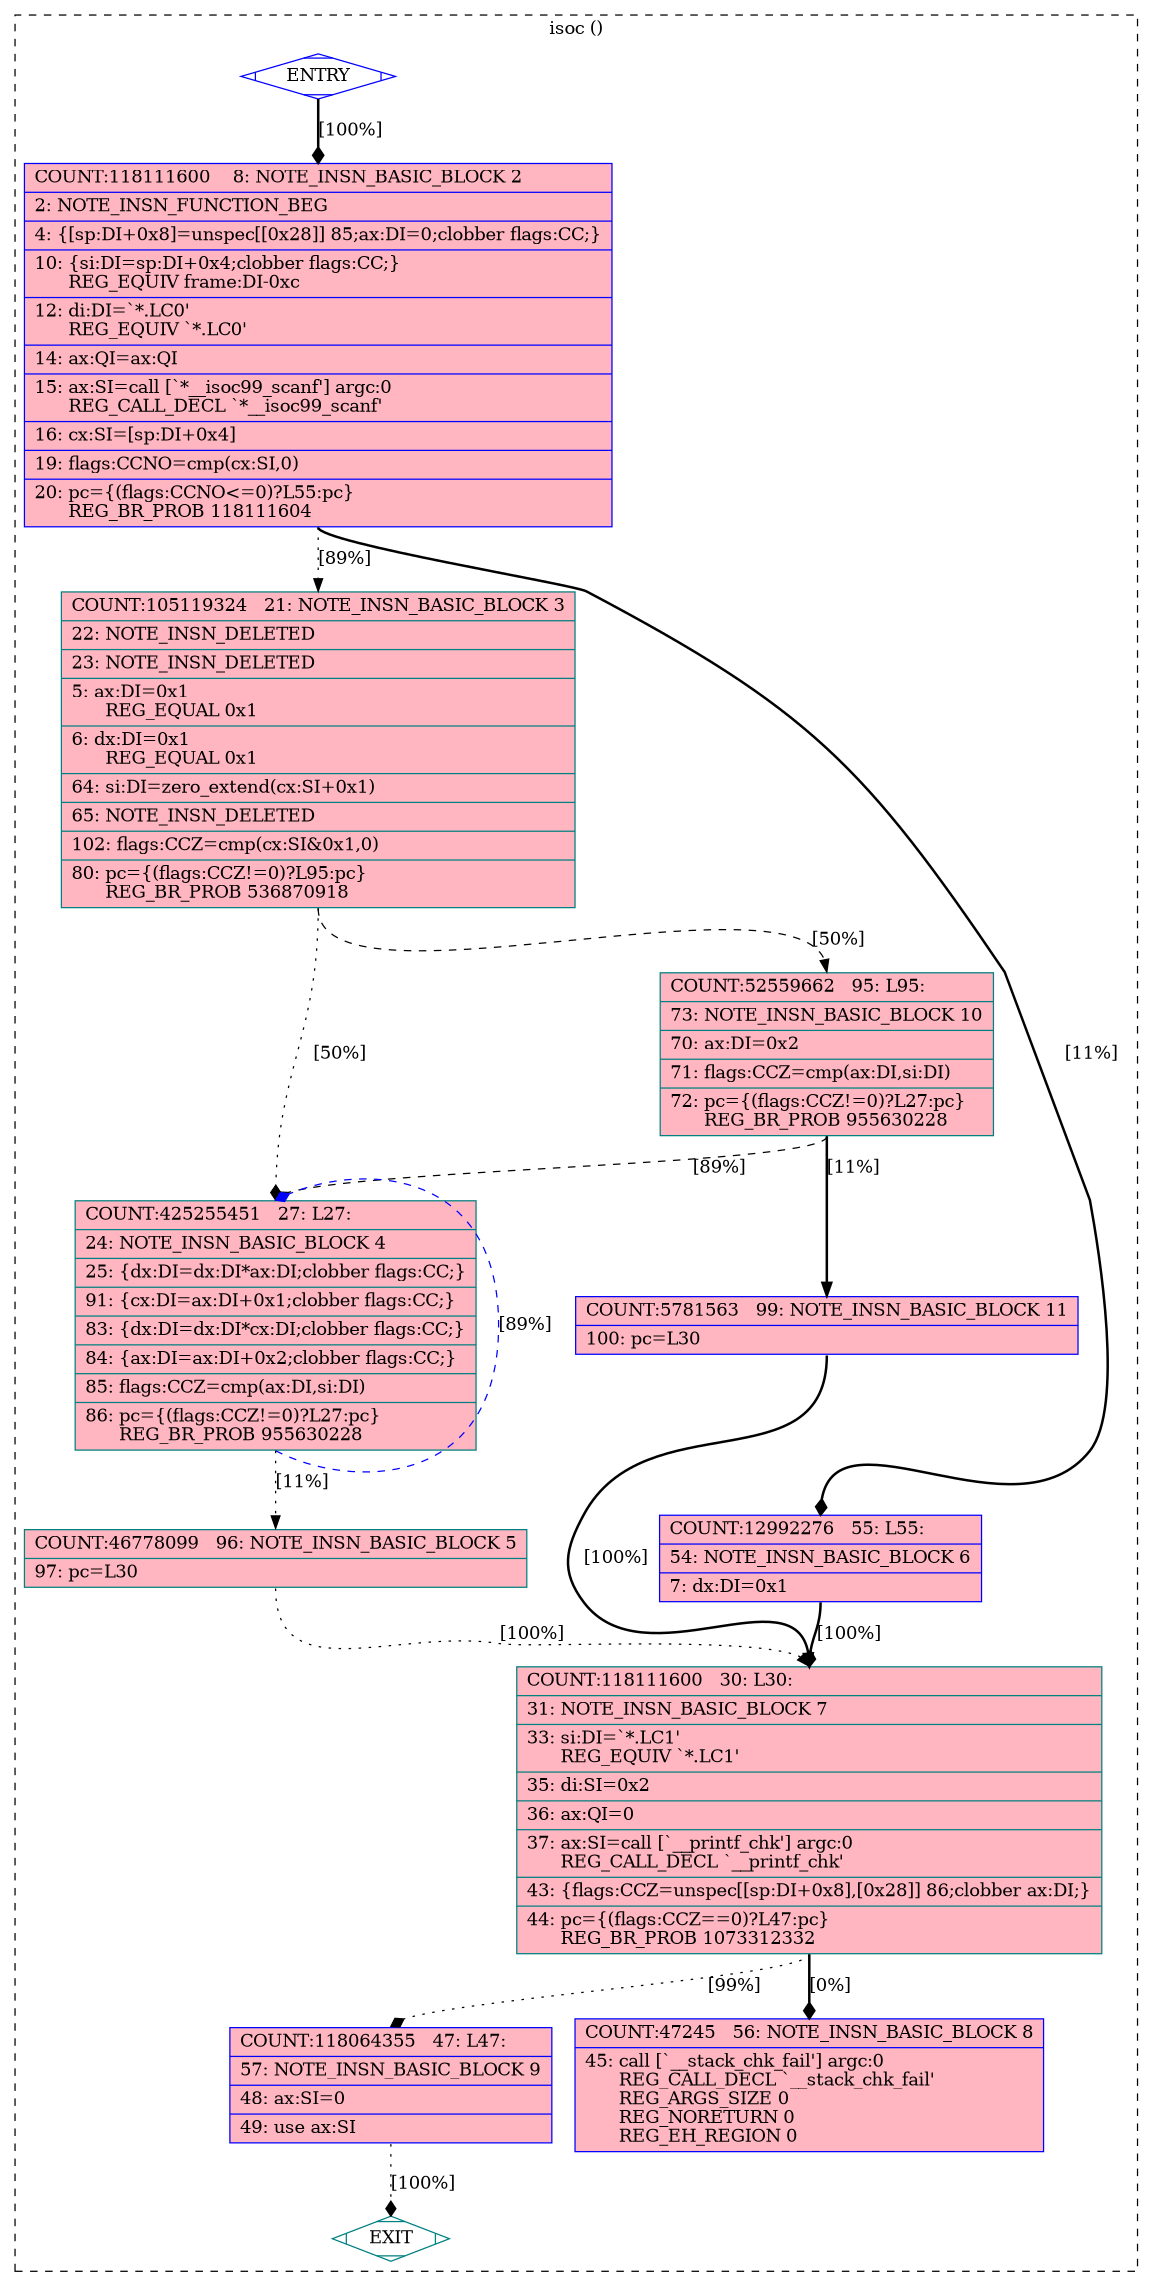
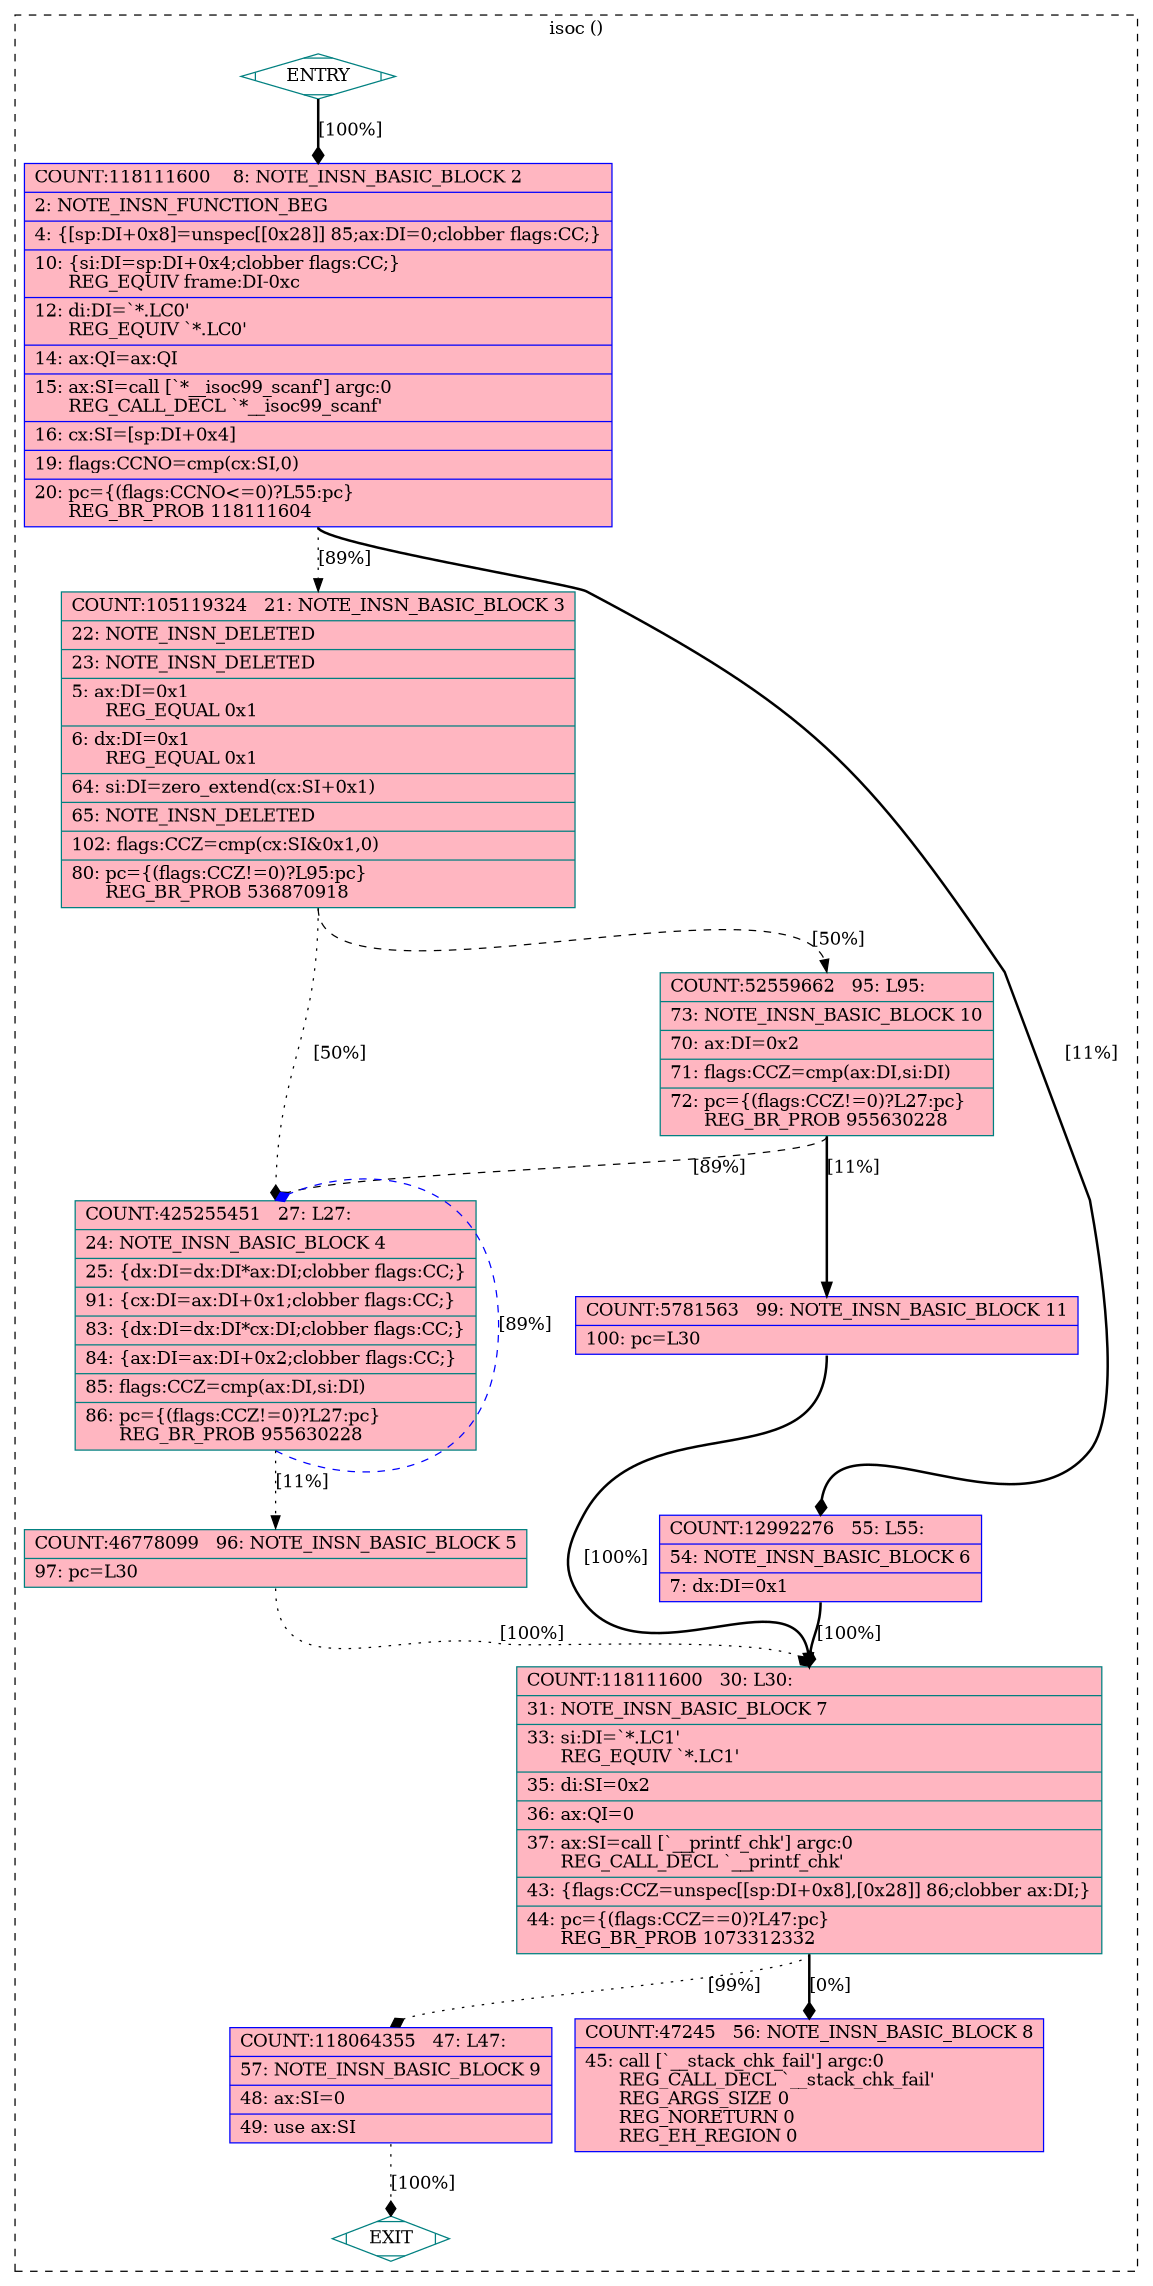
(318, 76) -> (318, 76)
(520, 1645) -> (519, 1645)
